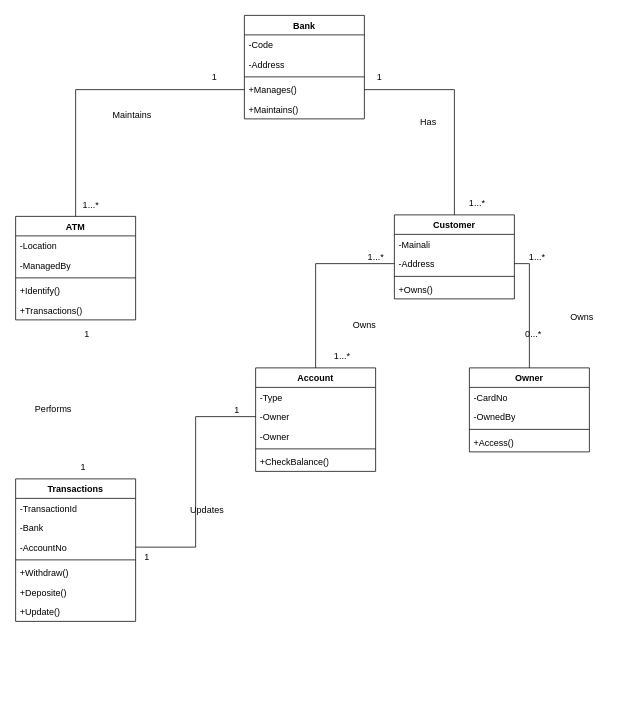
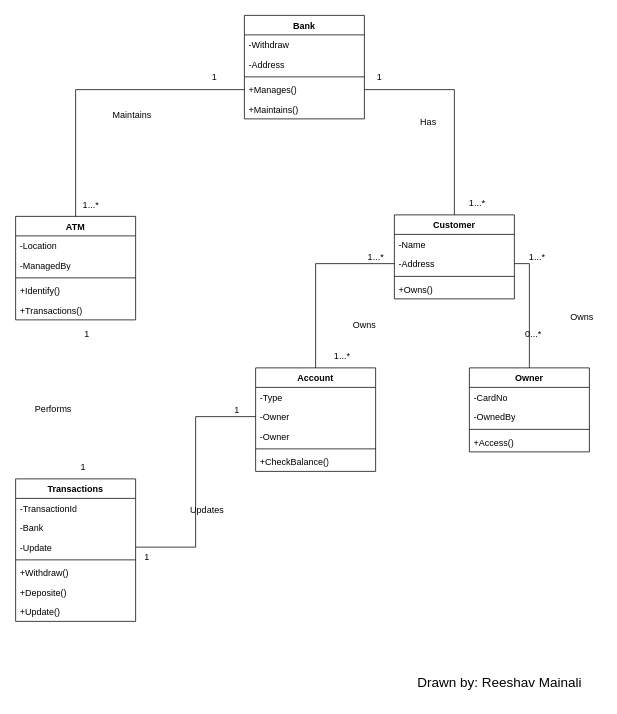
(261, 46) -> (270, 46)
(415, 245) -> (411, 245)
(45, 548) -> (38, 548)
none -> (499, 683)
